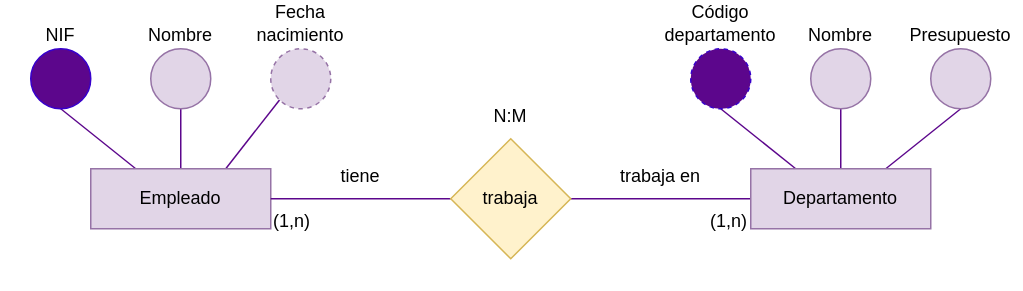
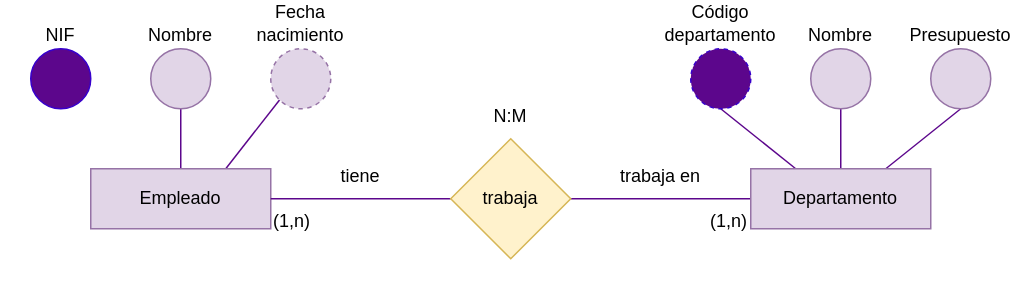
(98, 139) -> none
